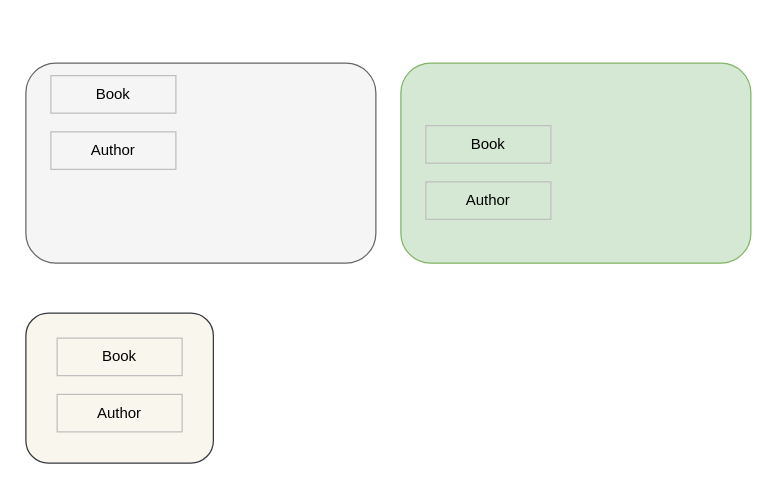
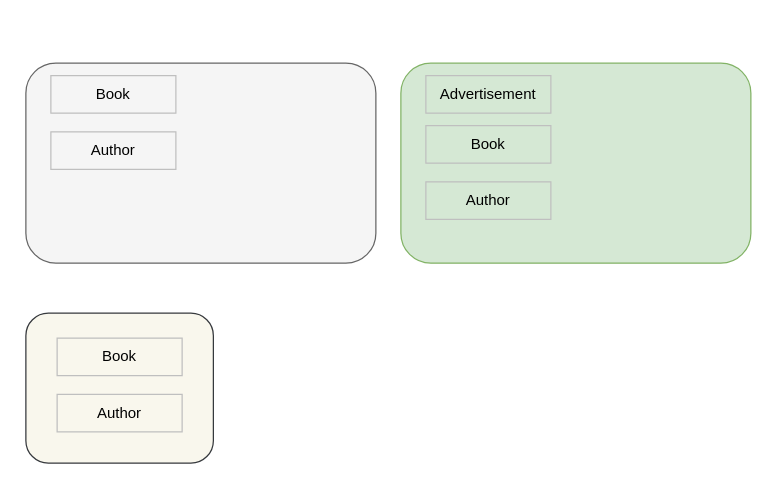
none -> (488, 94)
